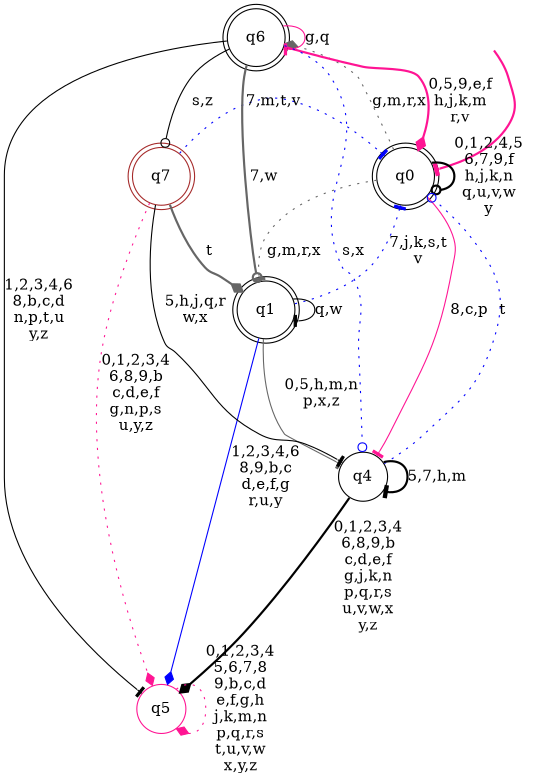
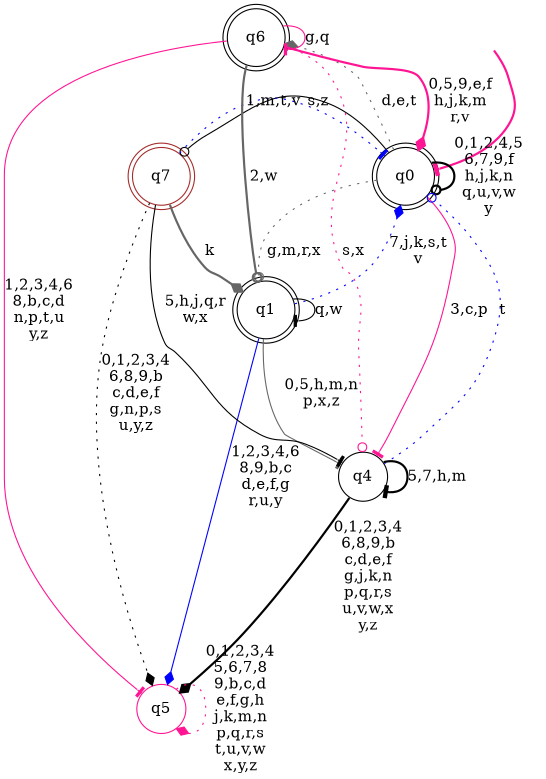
(186, 85) -> (303, 97)
(274, 101) -> (274, 101)
(400, 101) -> (400, 101)
(264, 176) -> (264, 176)
(297, 207) -> (297, 207)
(333, 233) -> (333, 233)
(210, 251) -> (210, 251)
(362, 274) -> (362, 274)
(469, 310) -> (469, 310)
(4, 314) -> (4, 314)
(97, 437) -> (97, 437)
